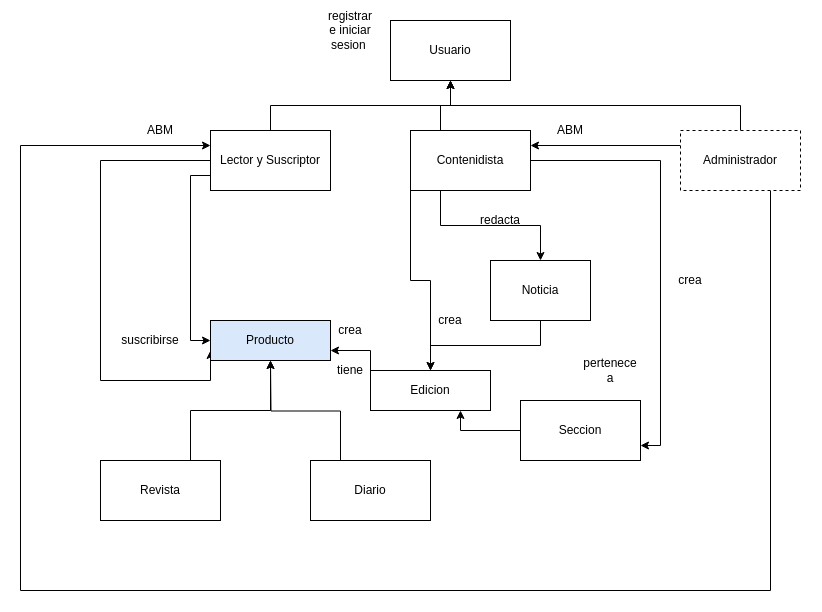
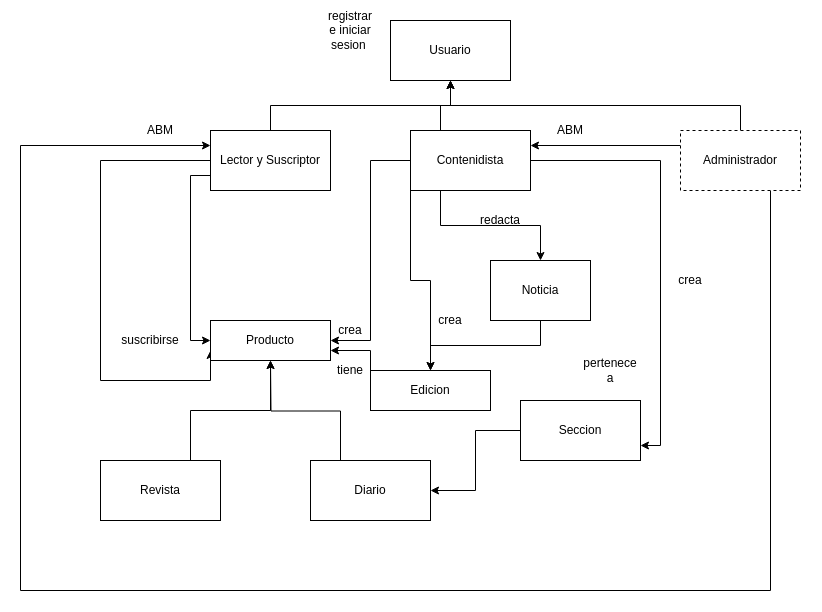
none -> (371, 247)
(271, 341) -> (271, 341)
(463, 431) -> (476, 479)
